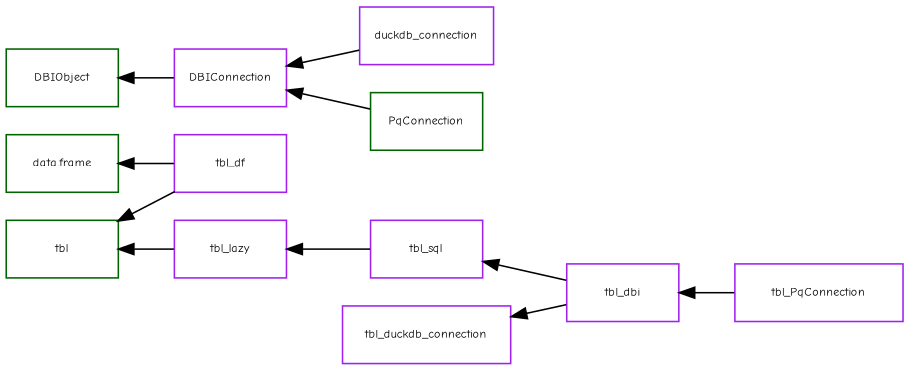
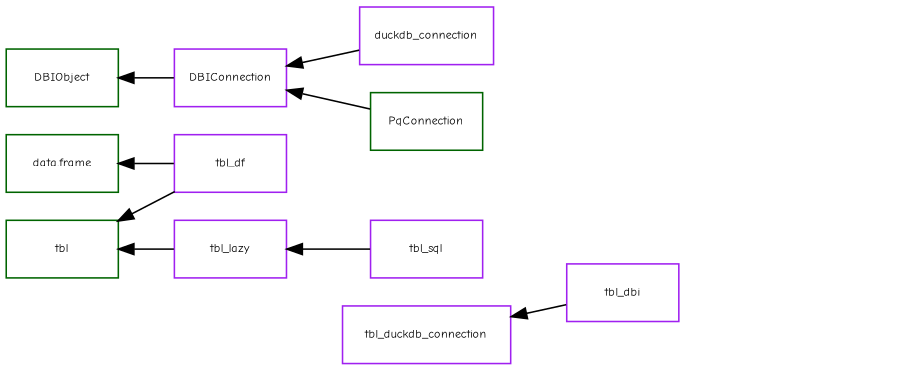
(533, 273) -> none
(819, 293) -> none
